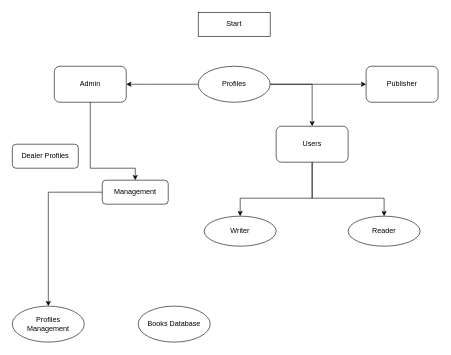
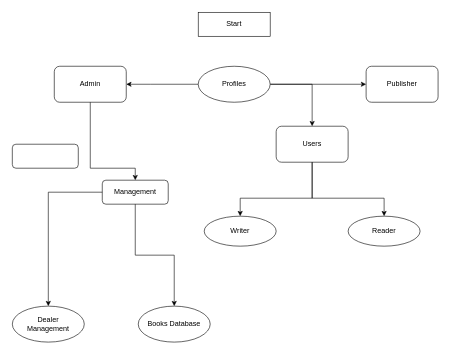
(45, 156) -> none
none -> (135, 254)
(48, 324) -> (48, 324)
